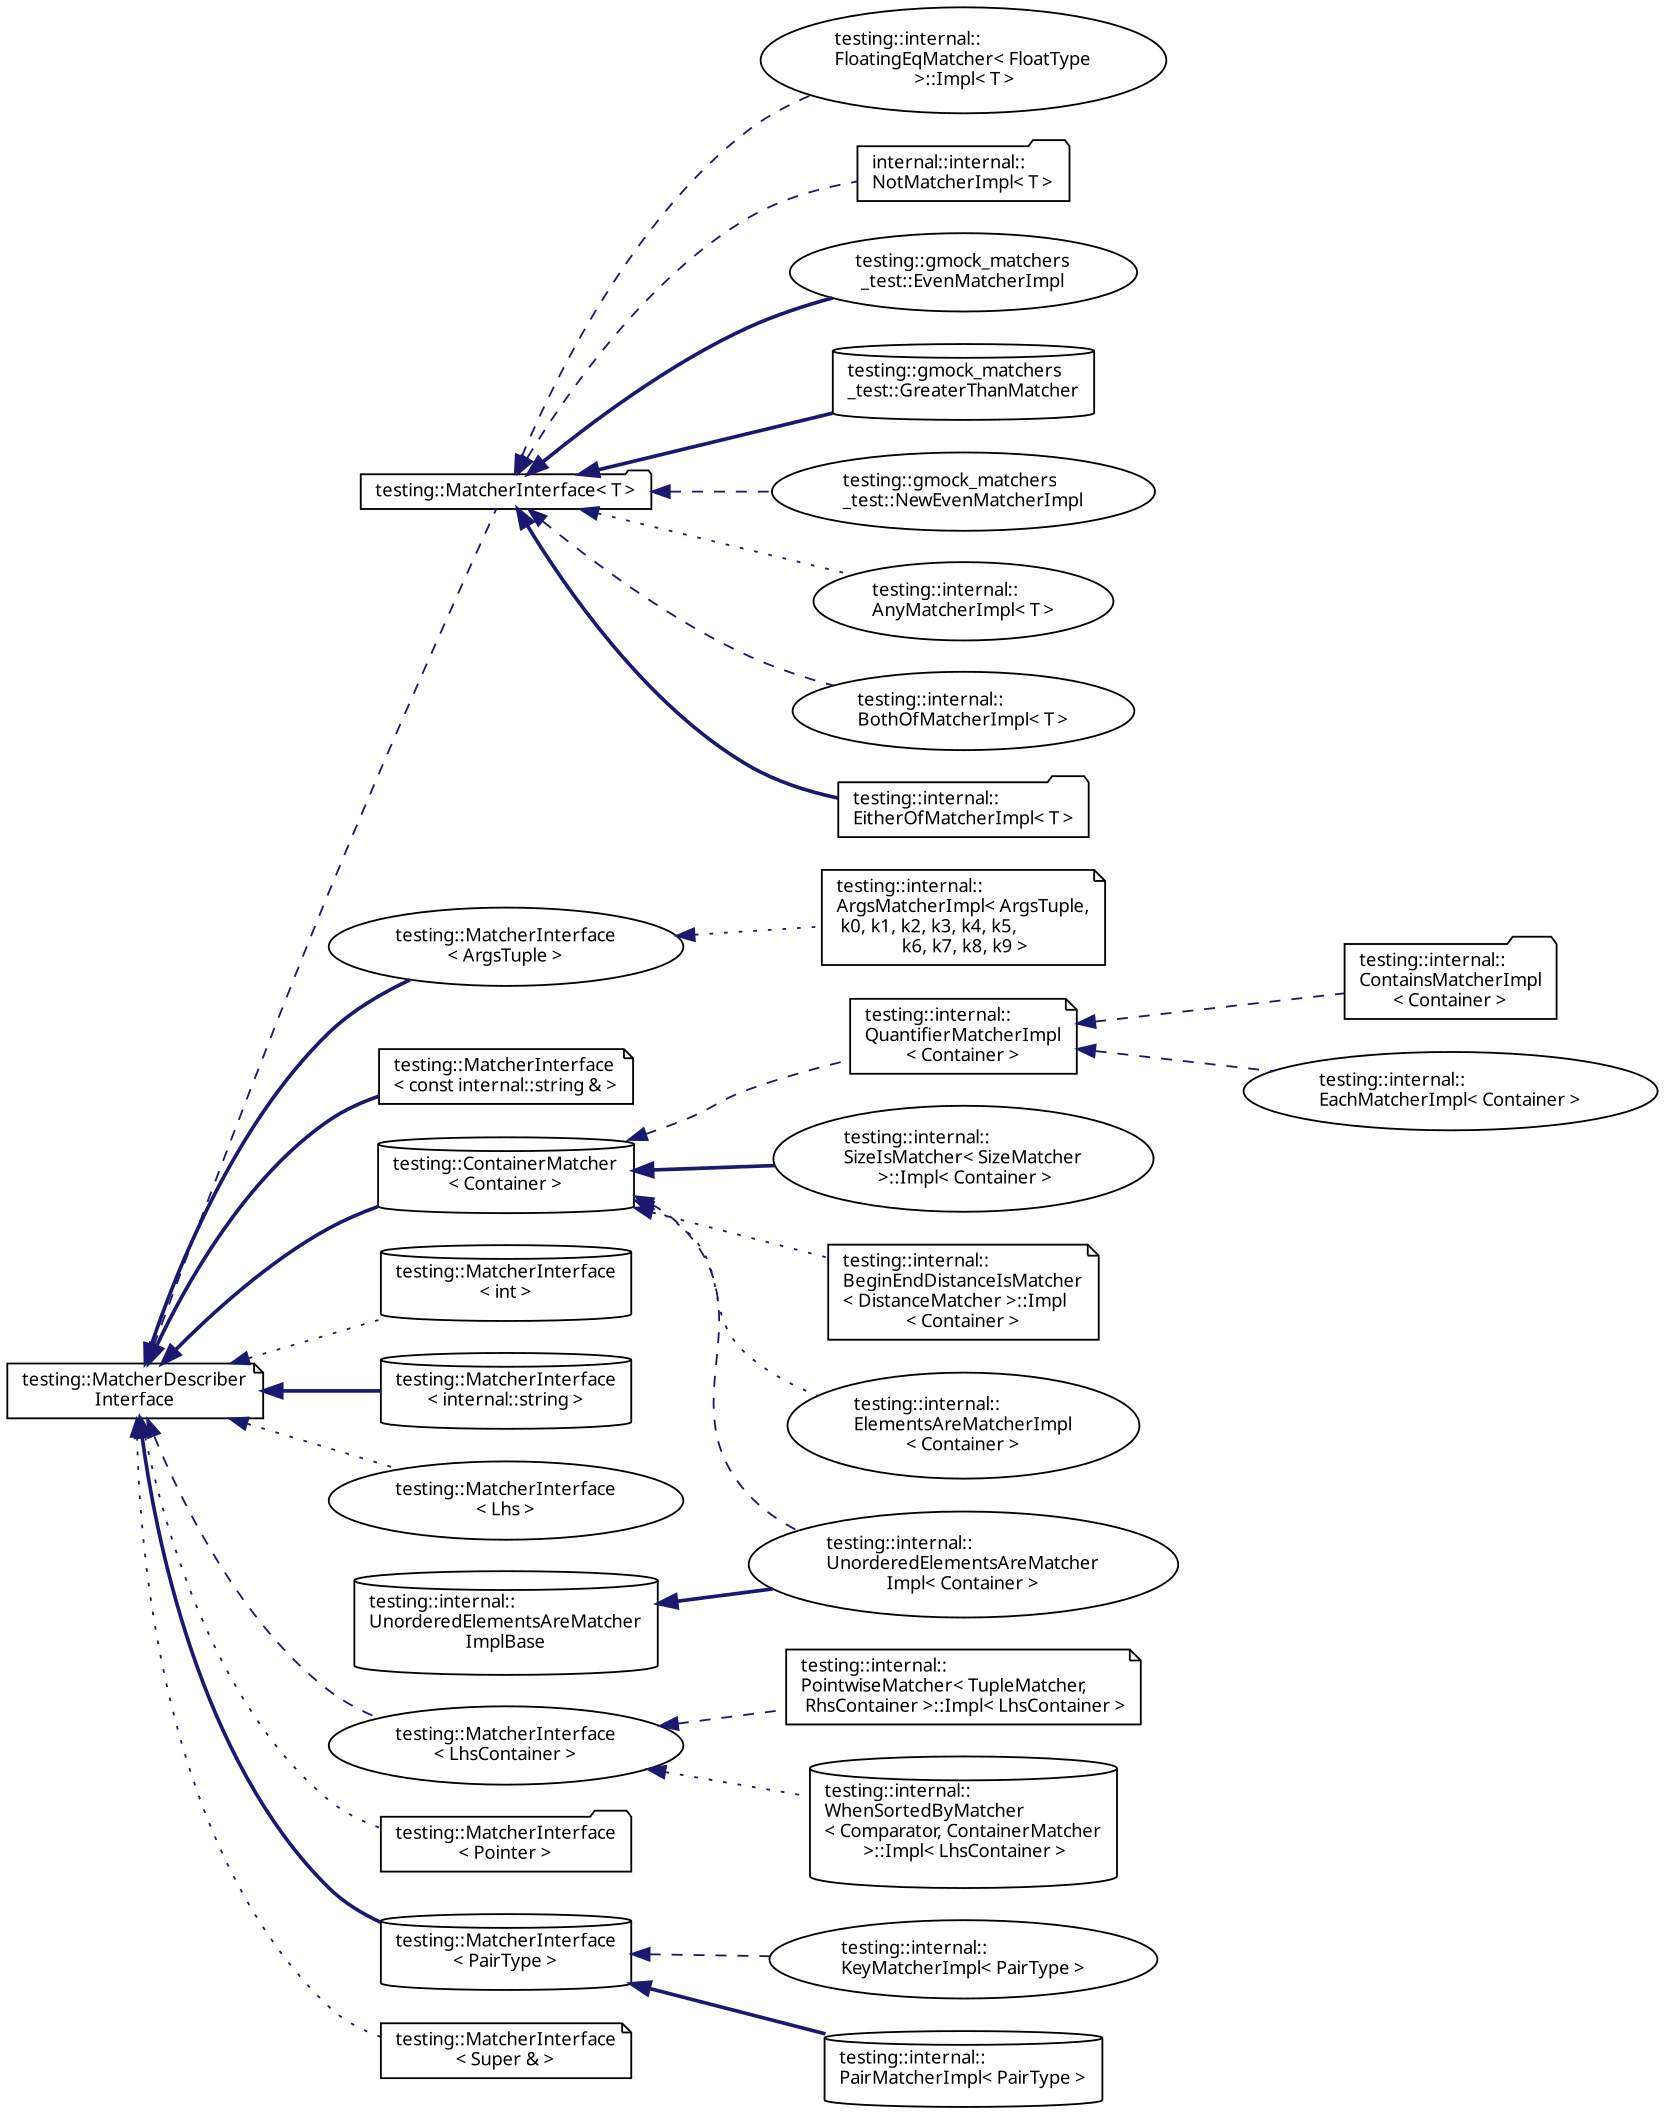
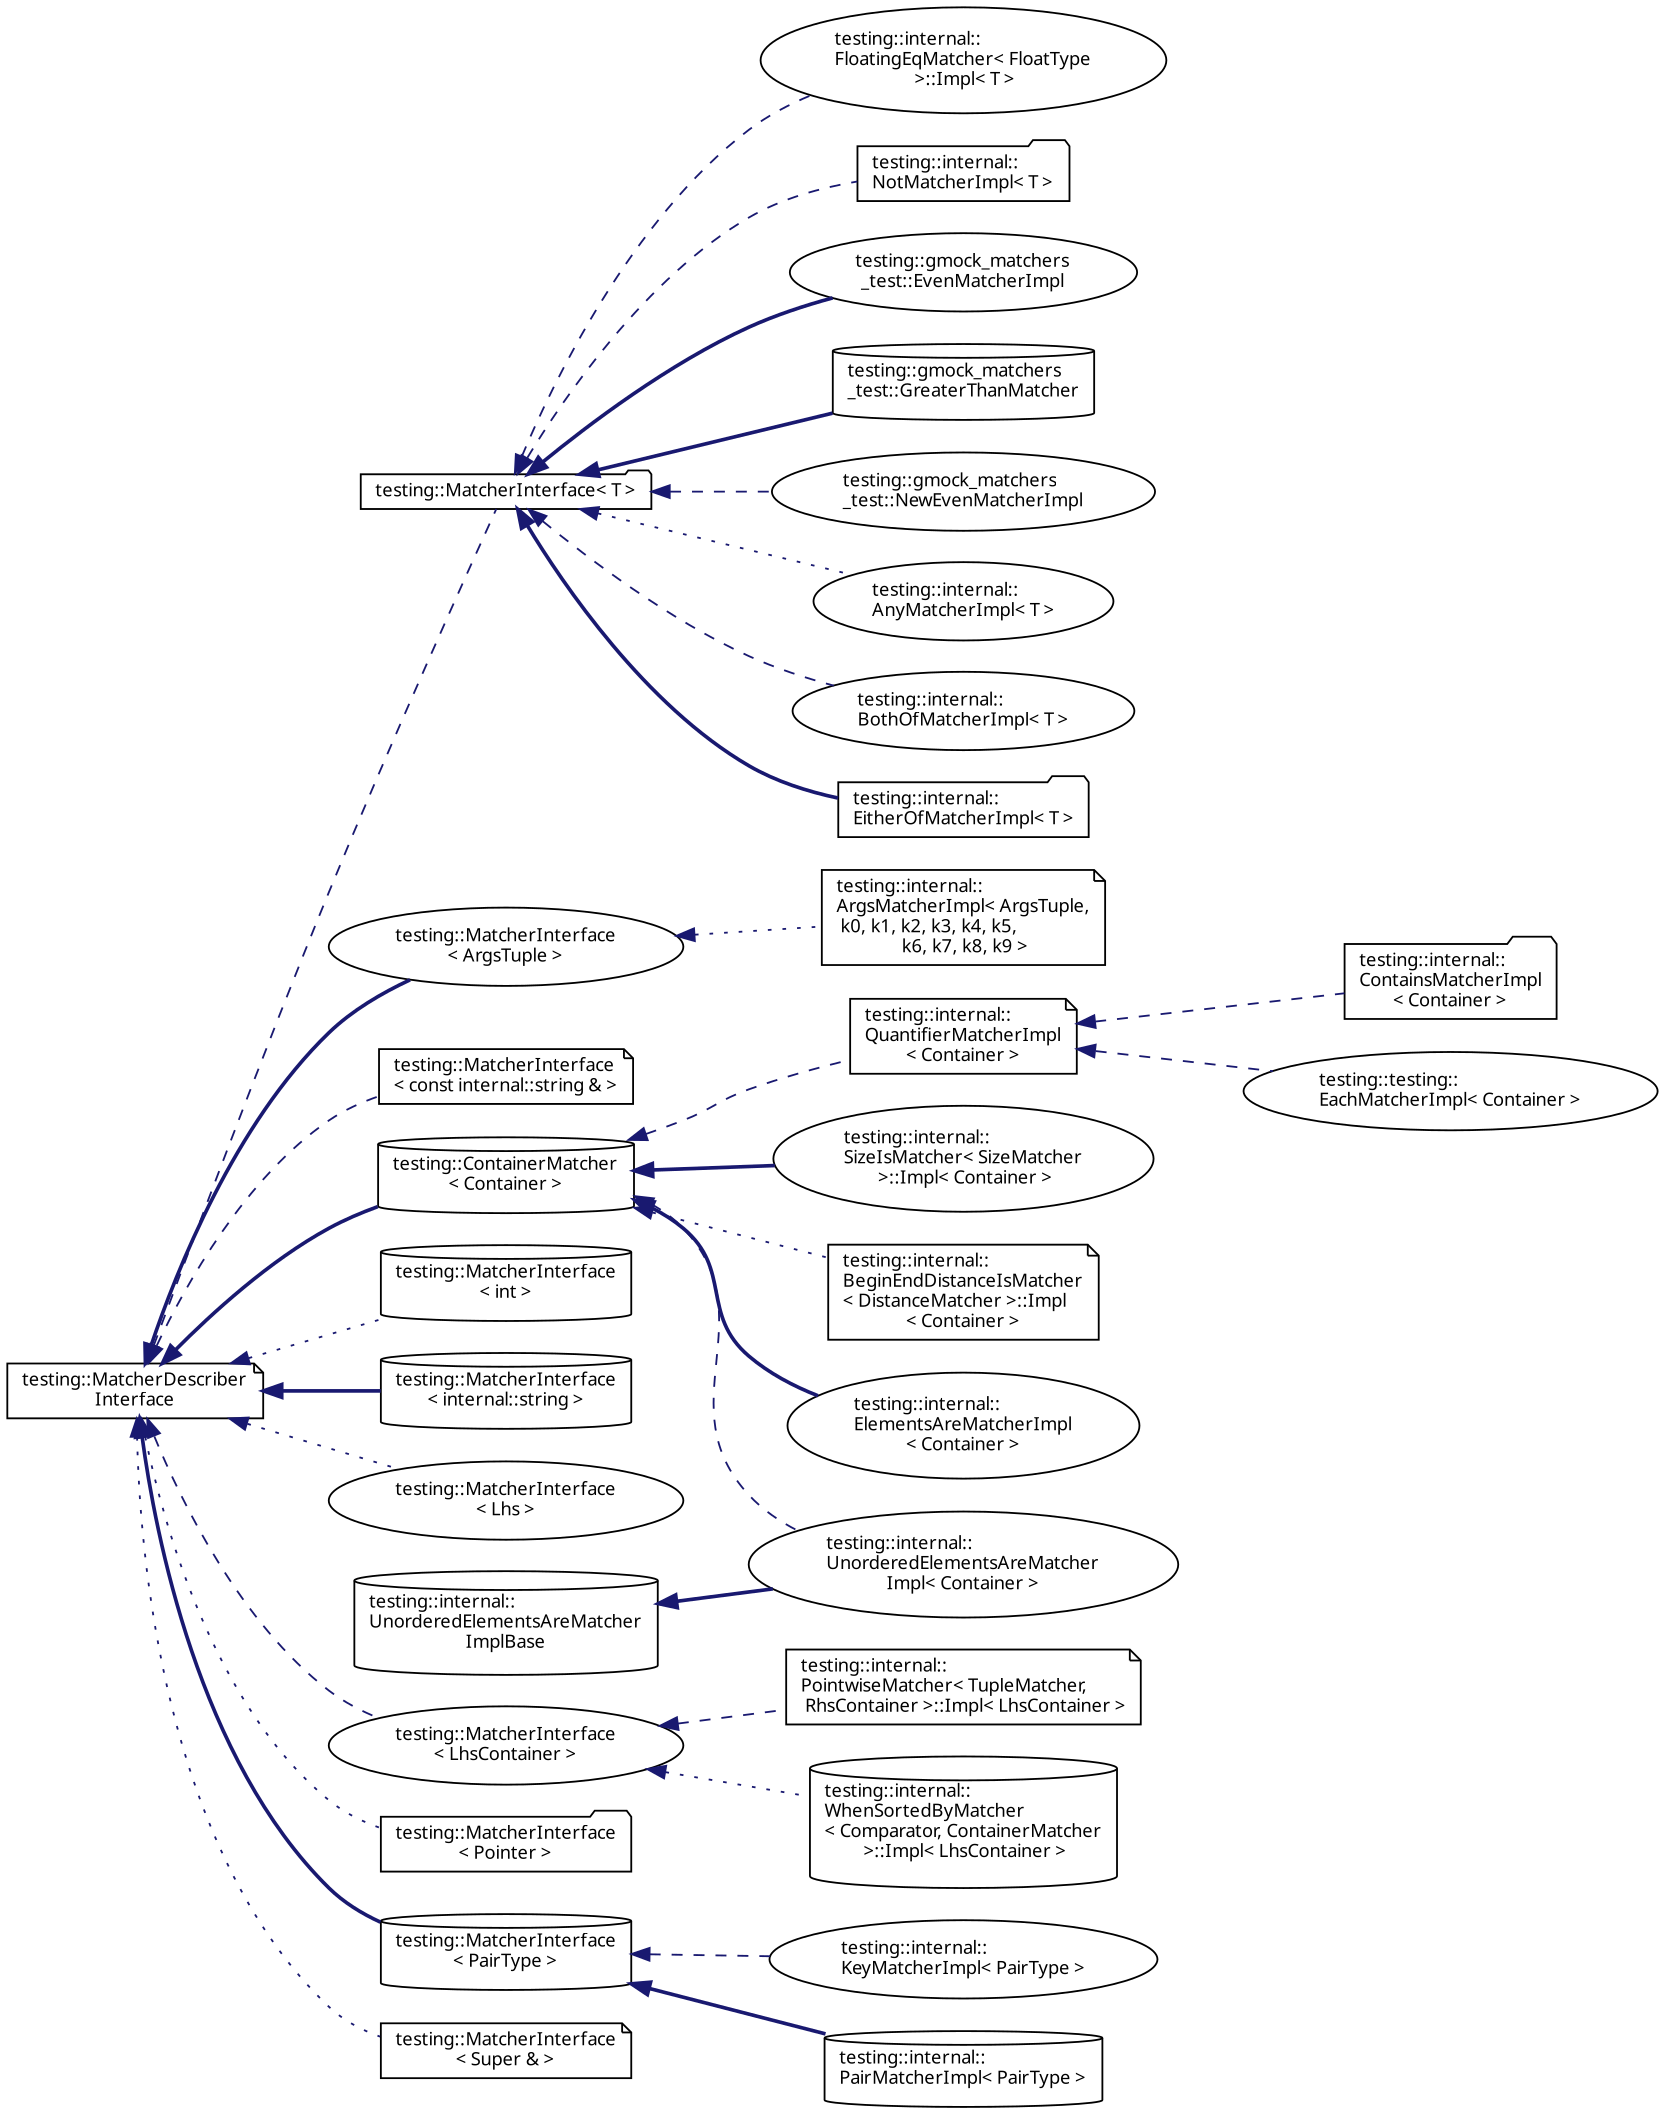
(963, 174) -> (963, 174)
(1451, 1091) -> (1451, 1091)
(246, 1200) -> (246, 1200)
(732, 1337) -> (732, 1337)
